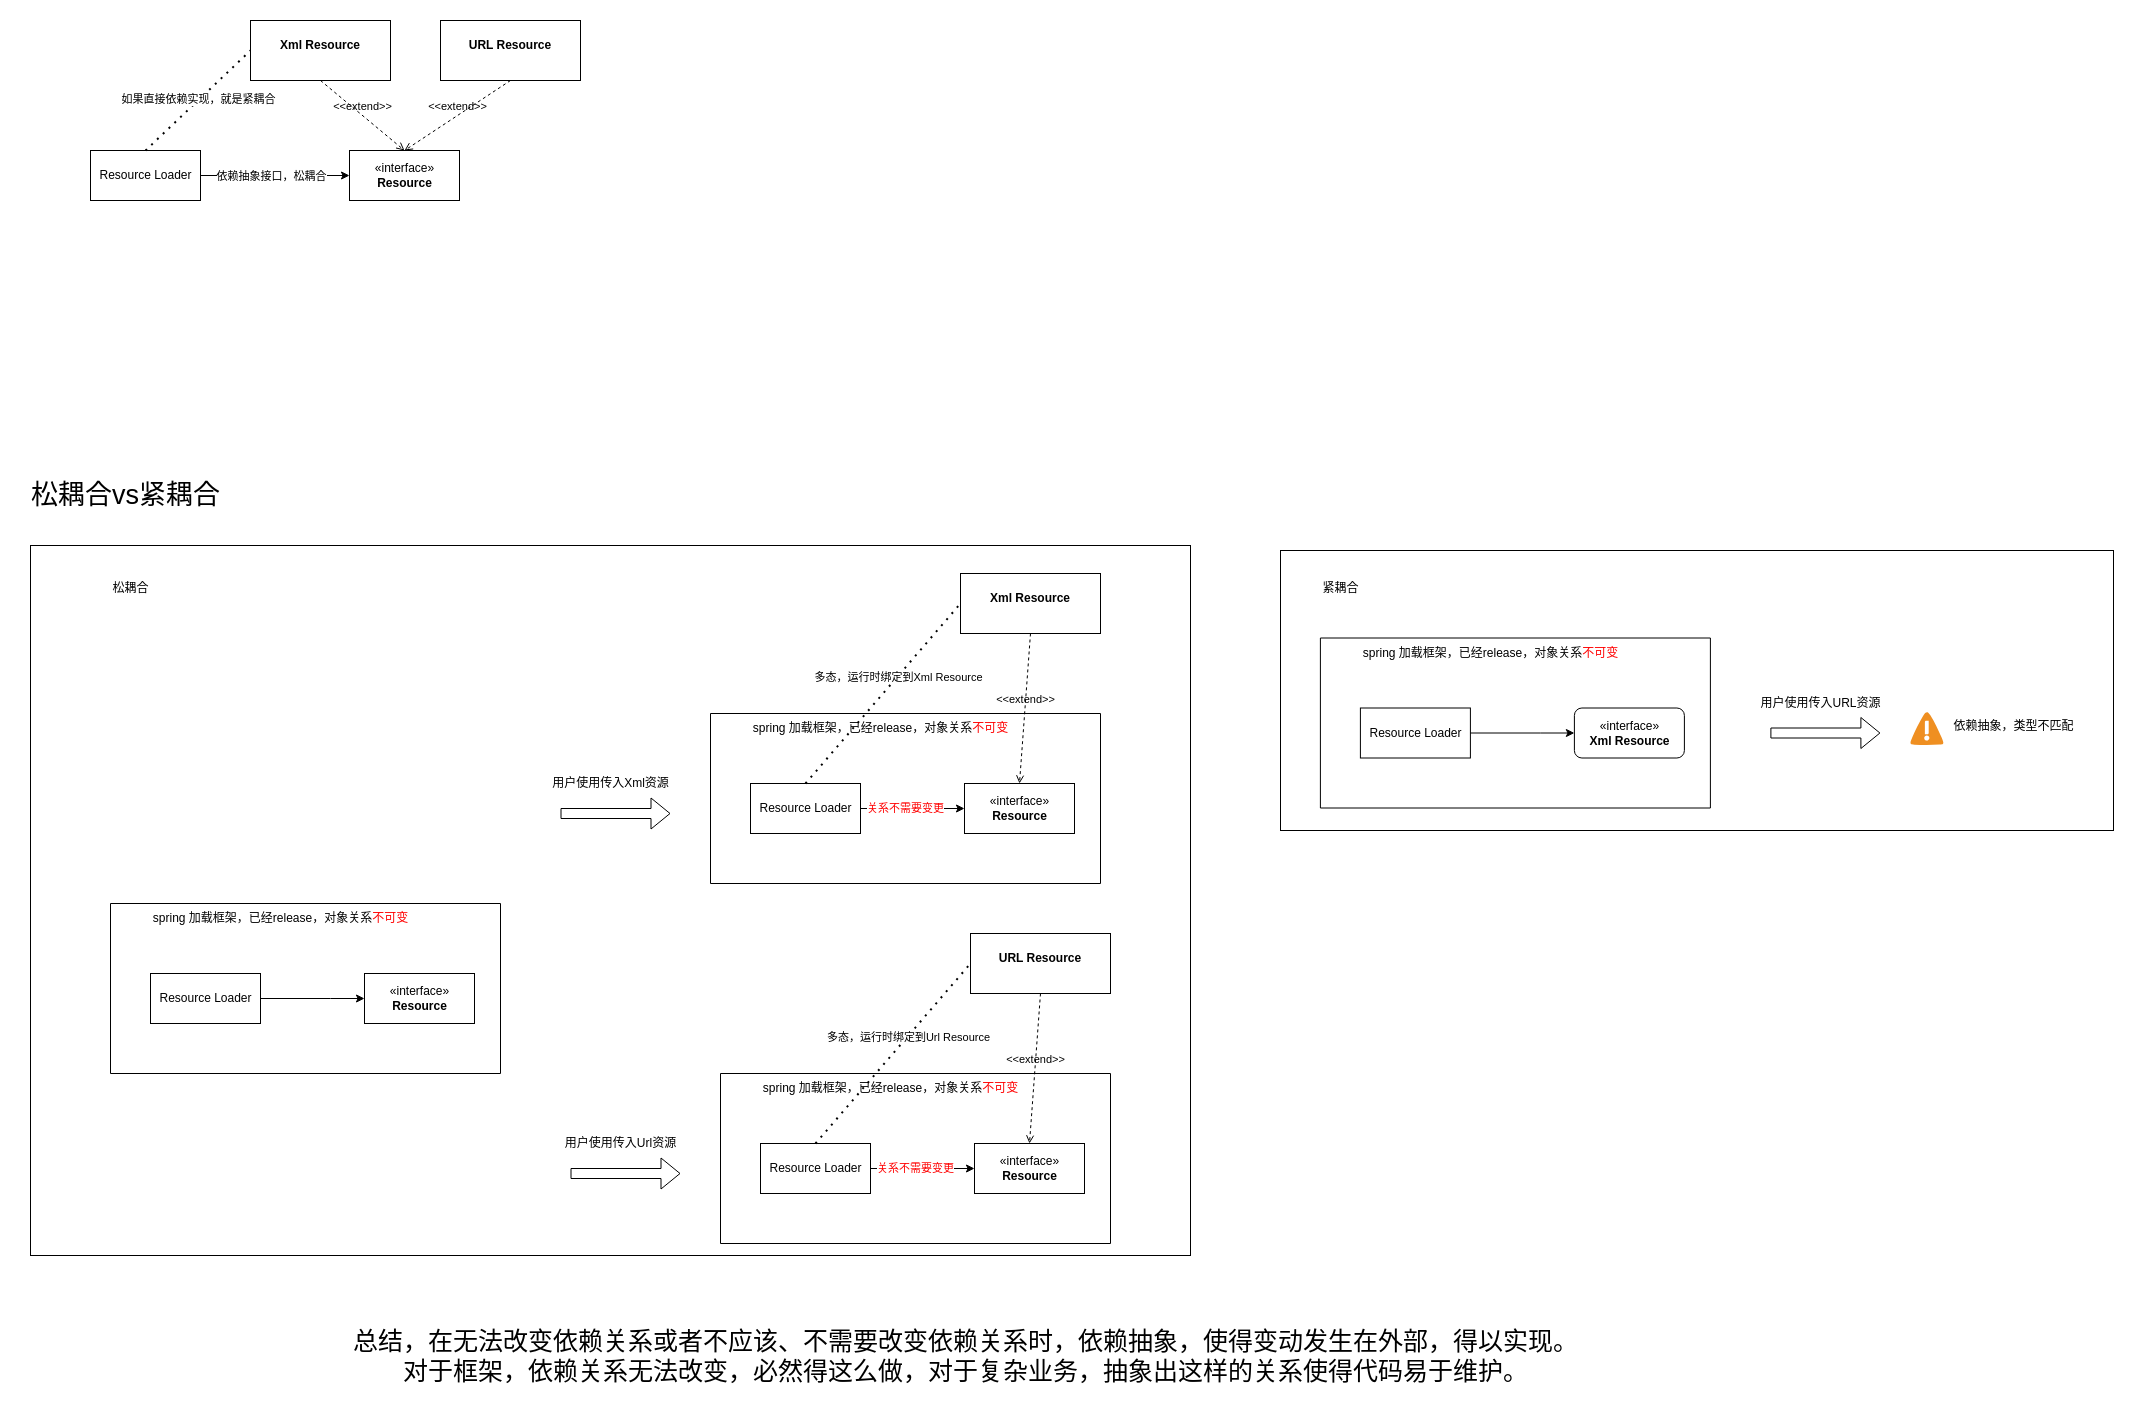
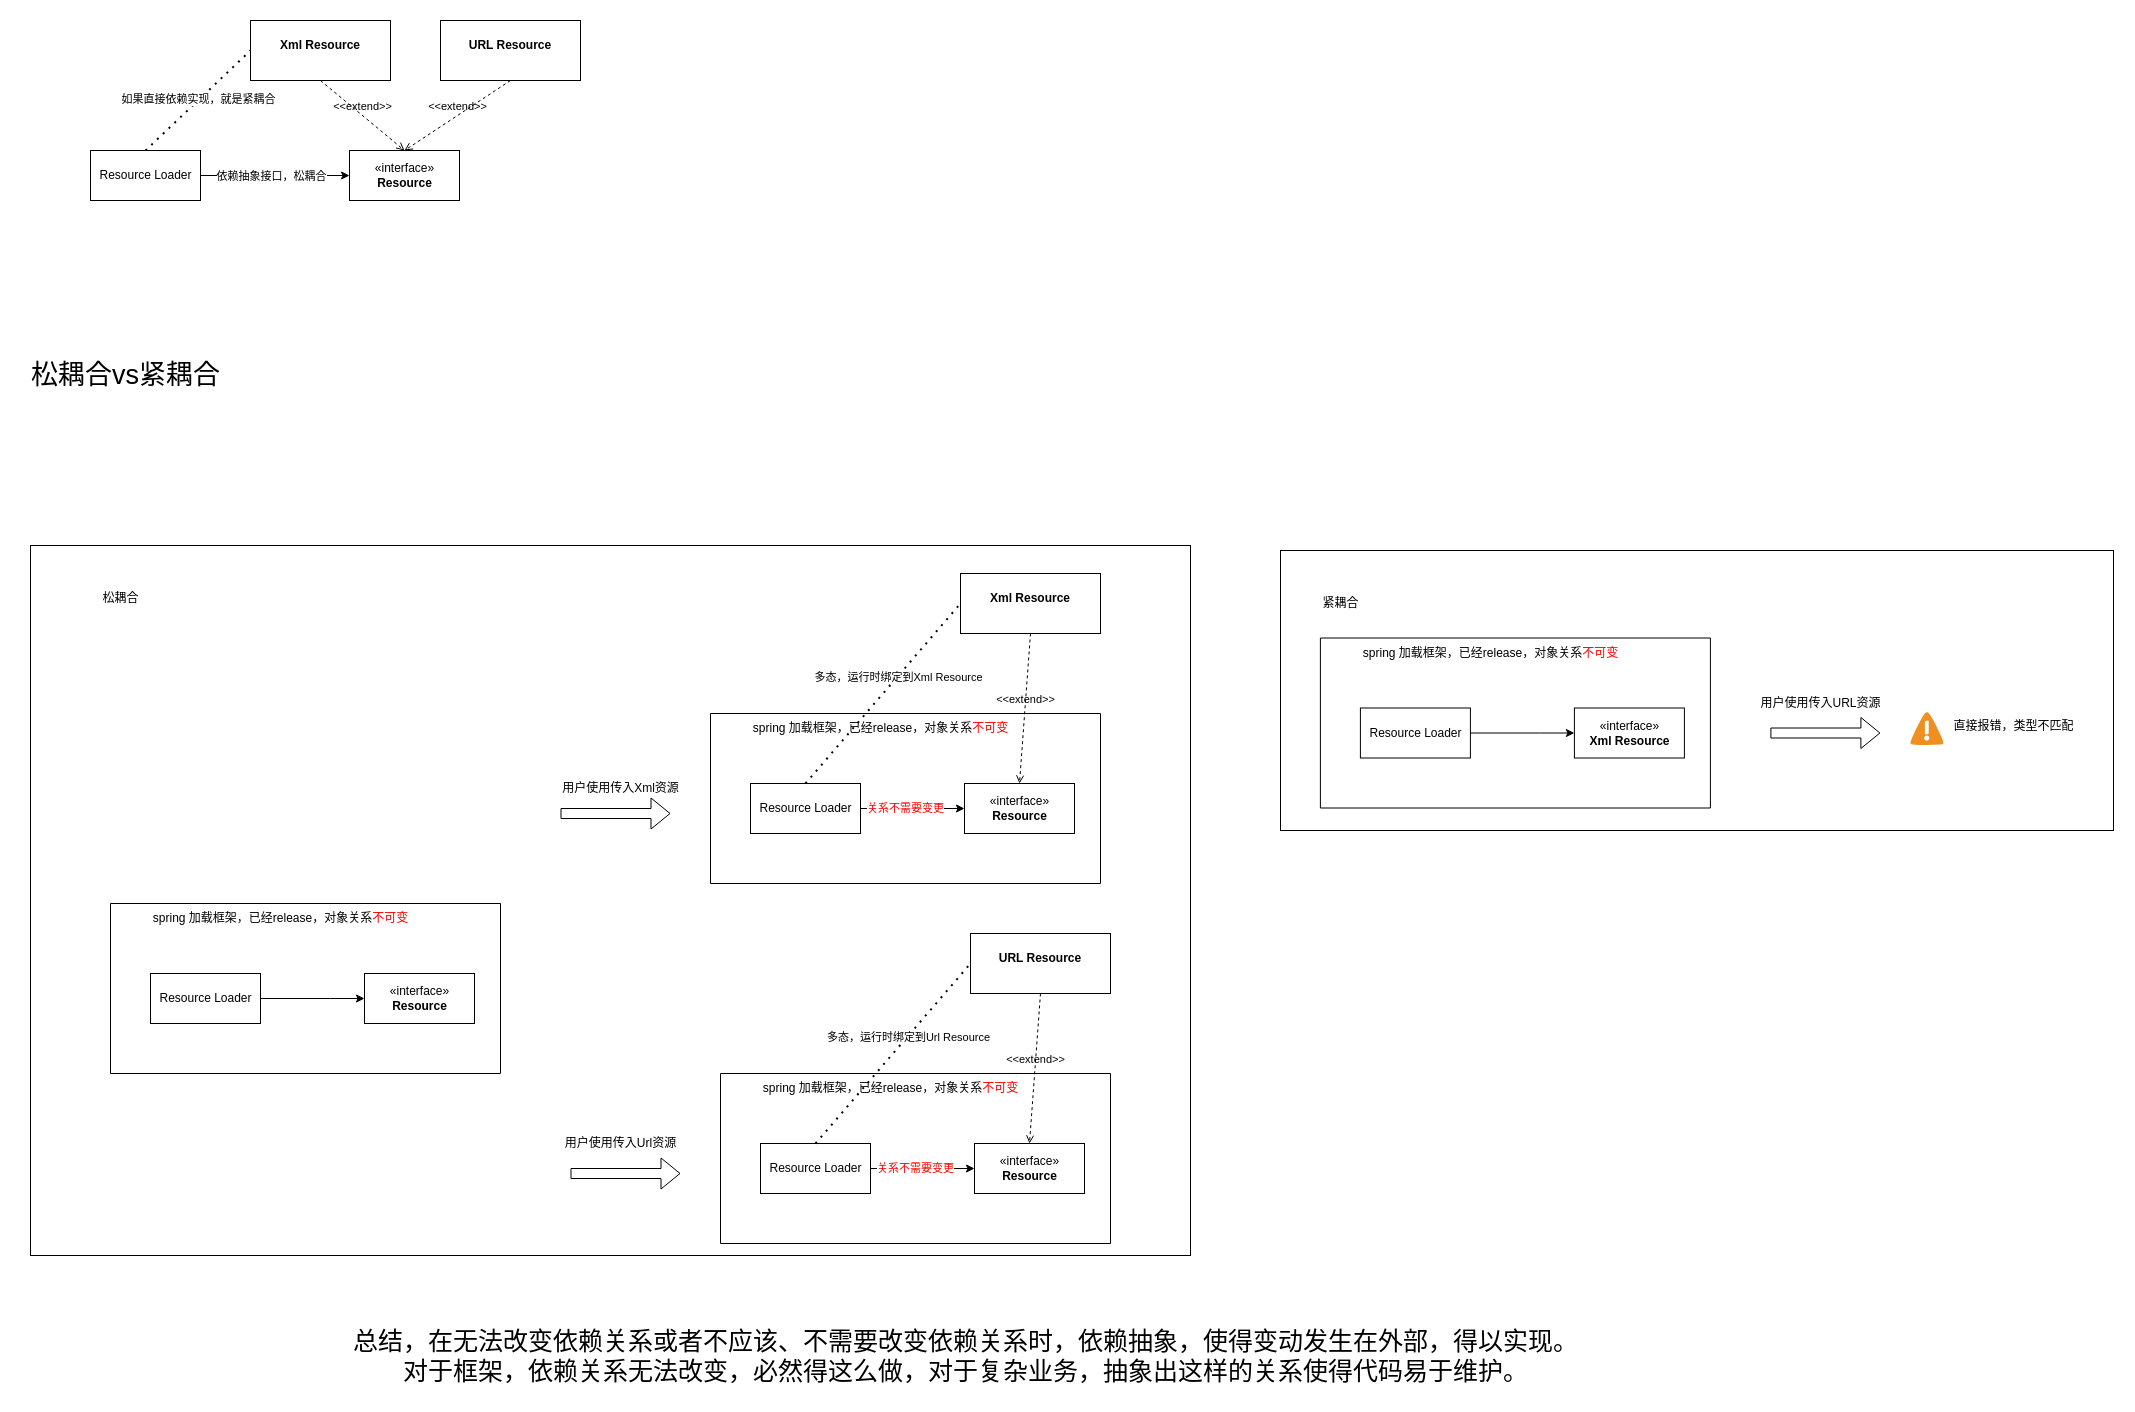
(126, 496) -> (126, 376)
(1340, 588) -> (1340, 603)
(131, 589) -> (121, 599)
(2014, 727) -> (2014, 727)
(1629, 733) -> (1629, 733)
(611, 784) -> (621, 789)
